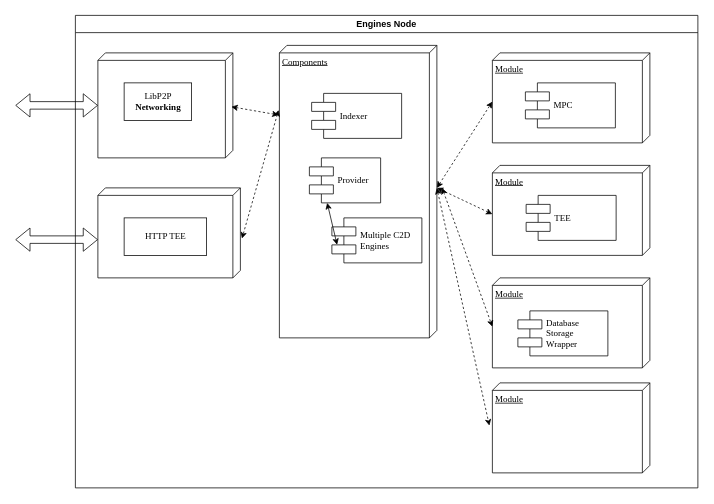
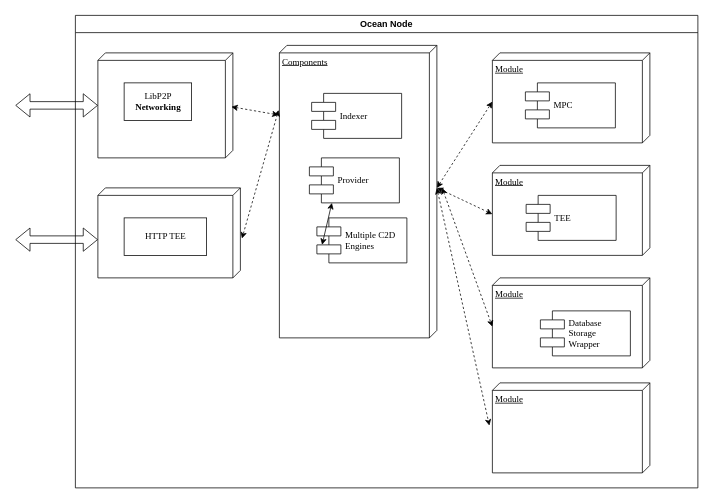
(387, 24) -> (387, 24)
(345, 180) -> (354, 180)
(377, 240) -> (362, 240)
(563, 333) -> (585, 333)
